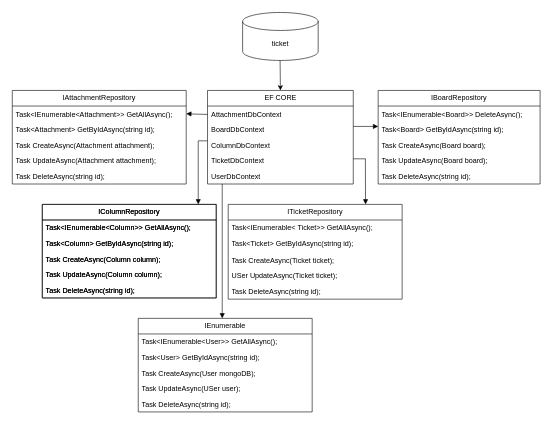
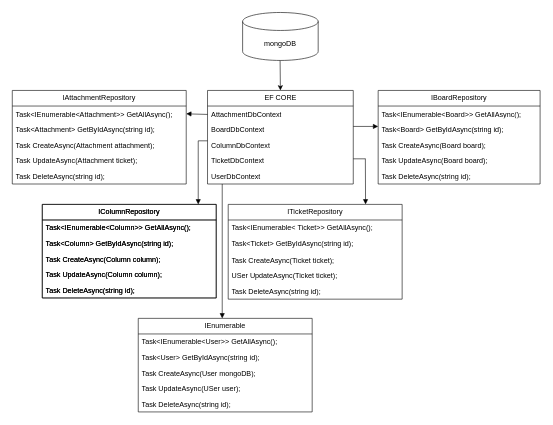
(281, 44) -> (281, 44)
(457, 114) -> (456, 114)
(94, 161) -> (85, 161)
